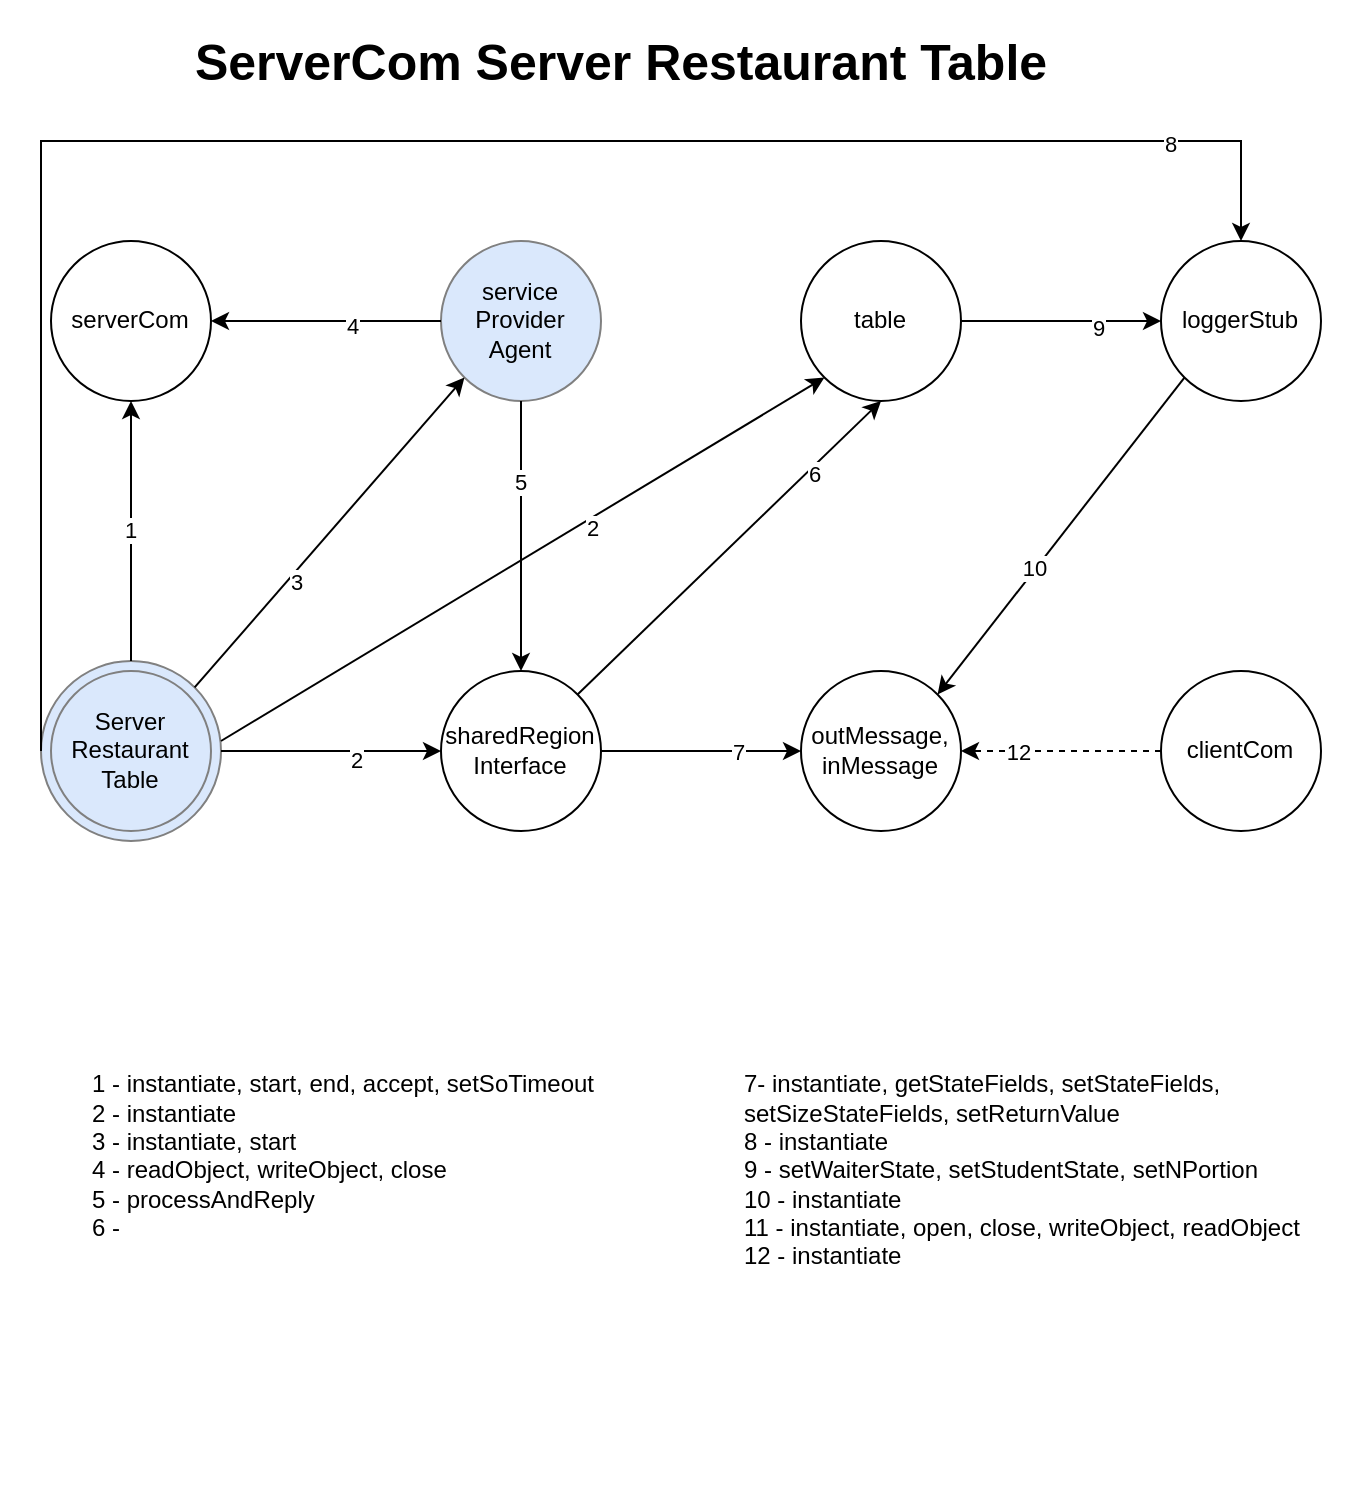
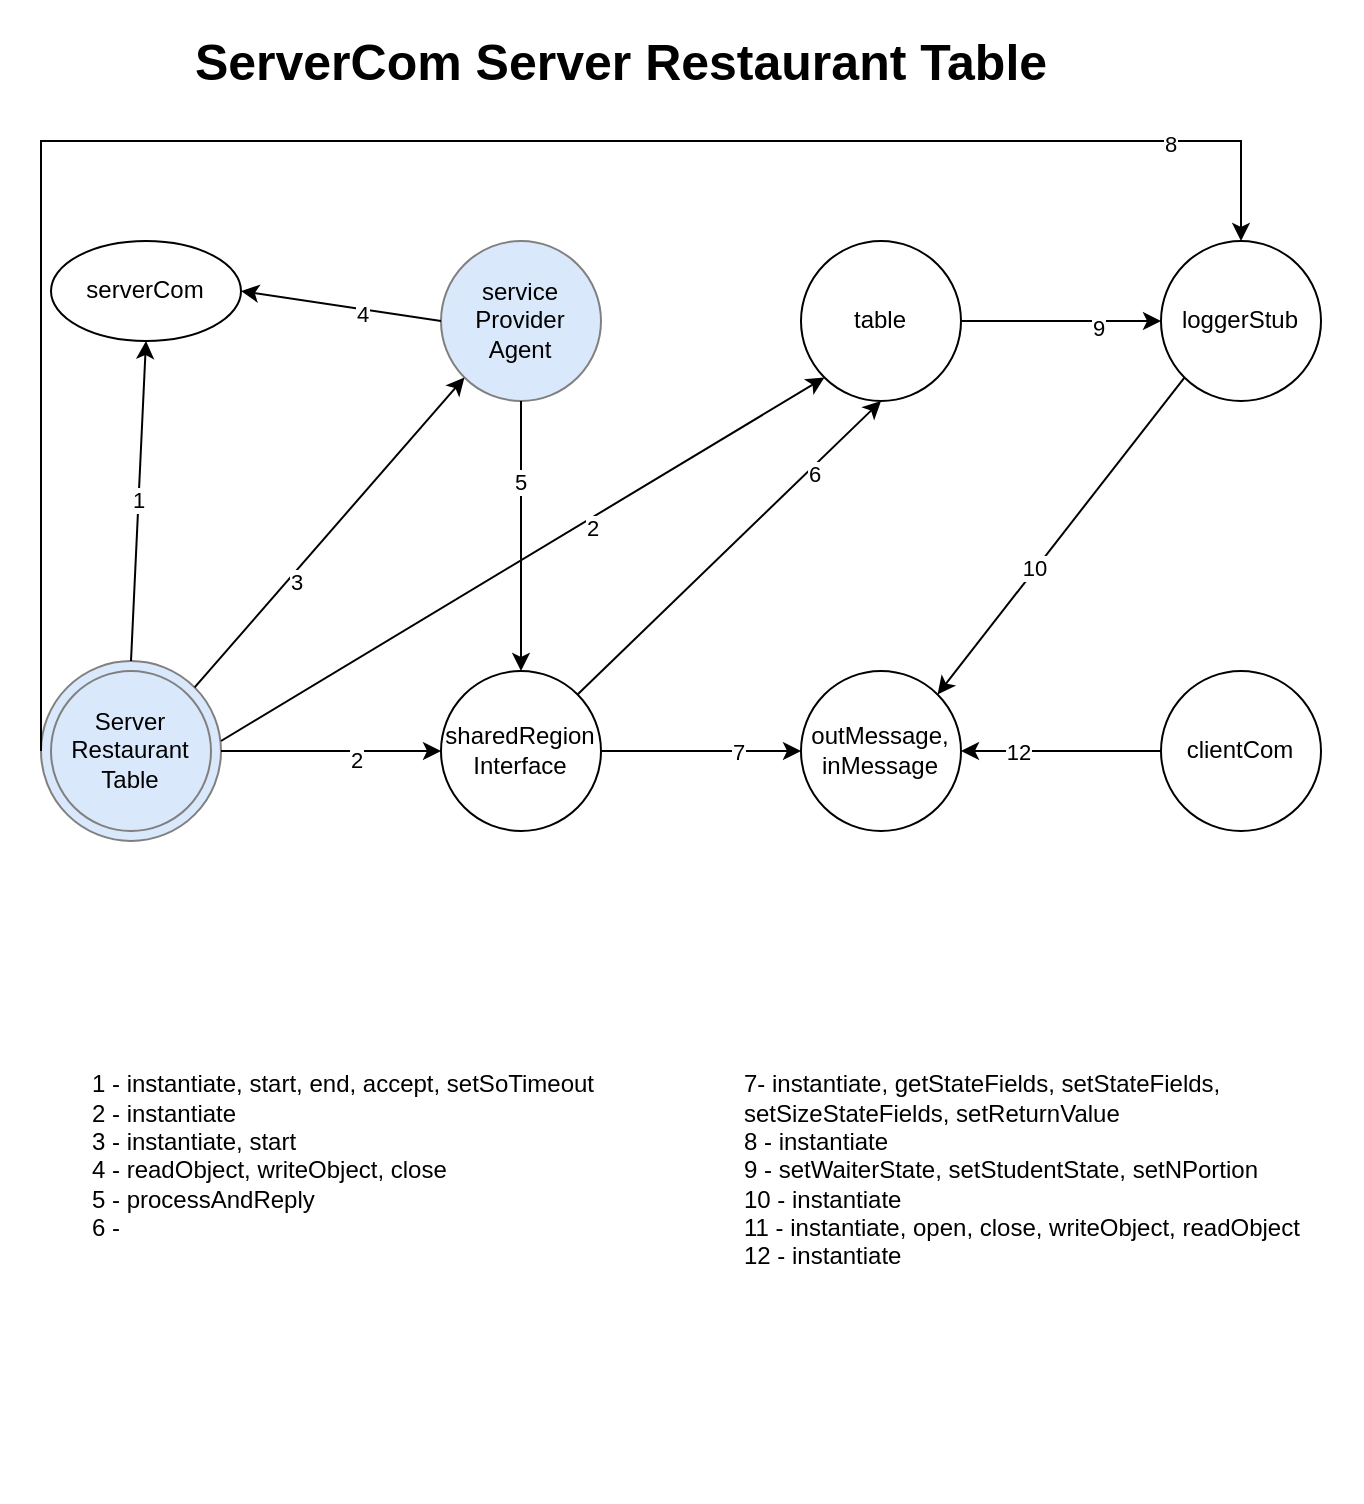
(131, 321) -> (146, 291)
(1093, 751) -> (1093, 751)
